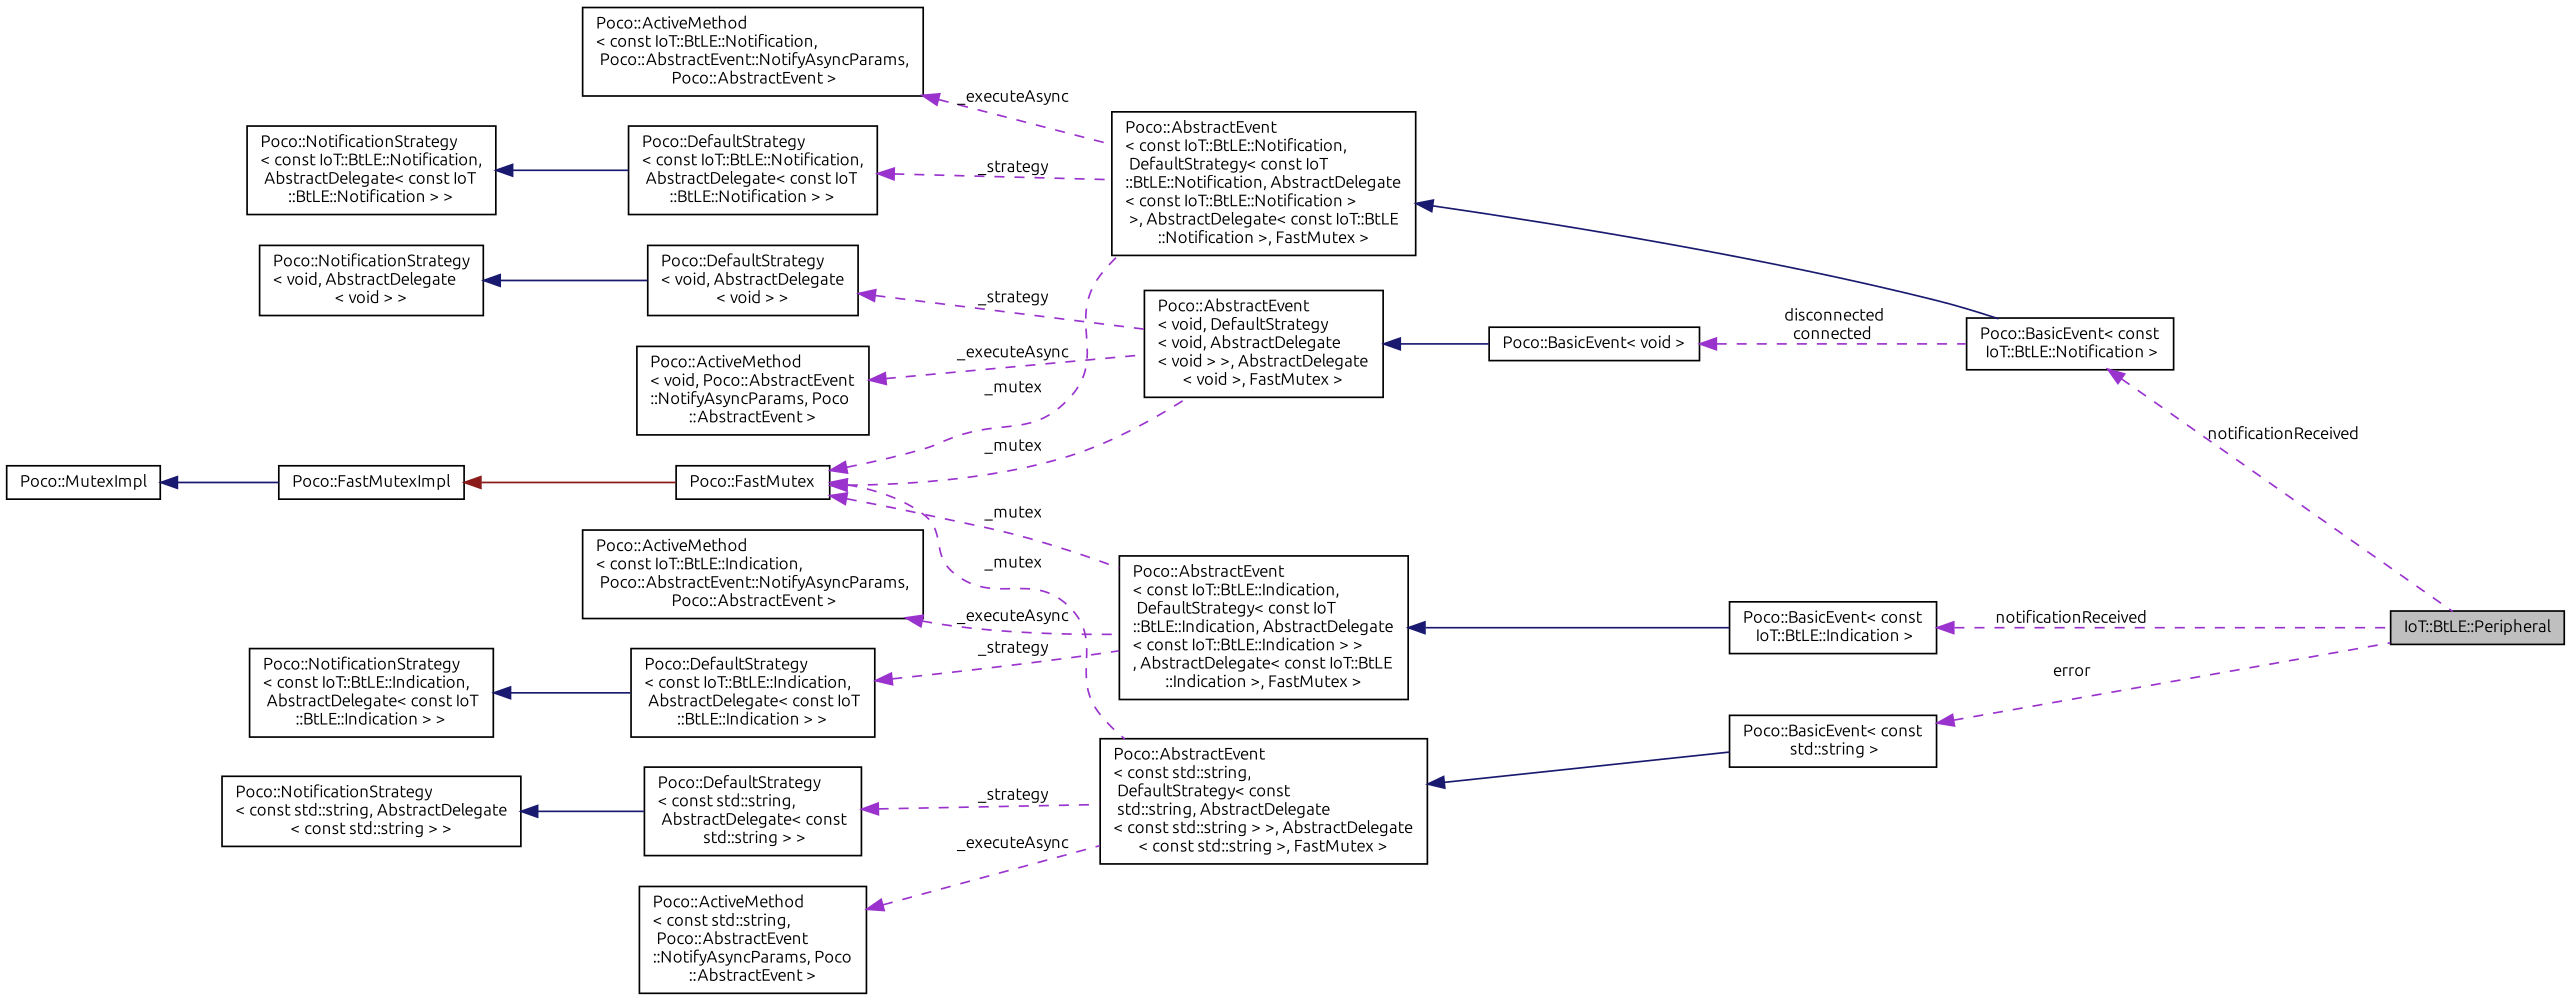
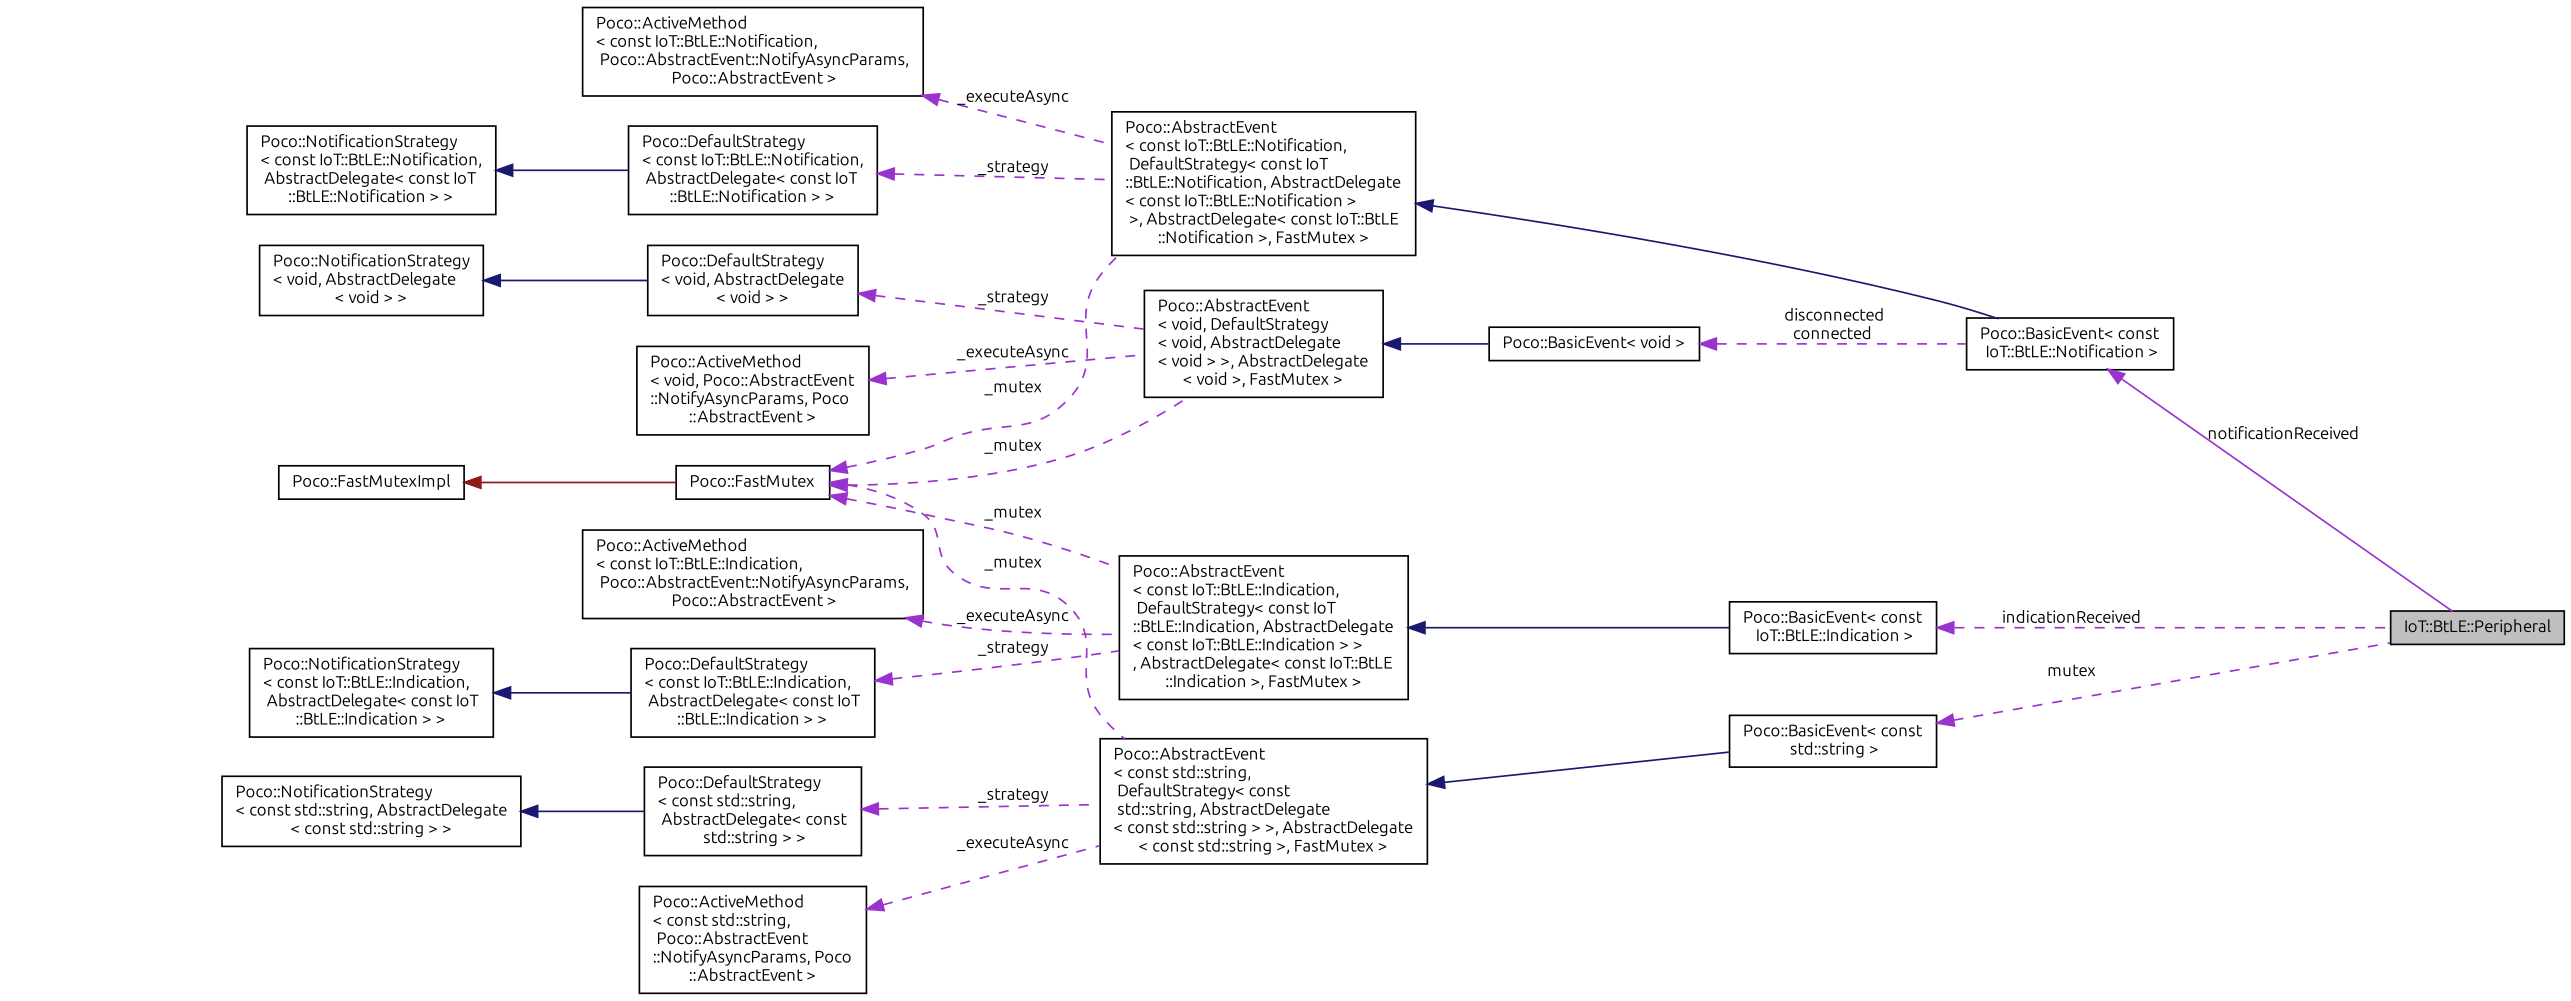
(83, 482) -> none
(2287, 495) -> (2287, 495)
(2070, 619) -> (2070, 619)
(2070, 672) -> (2070, 672)
